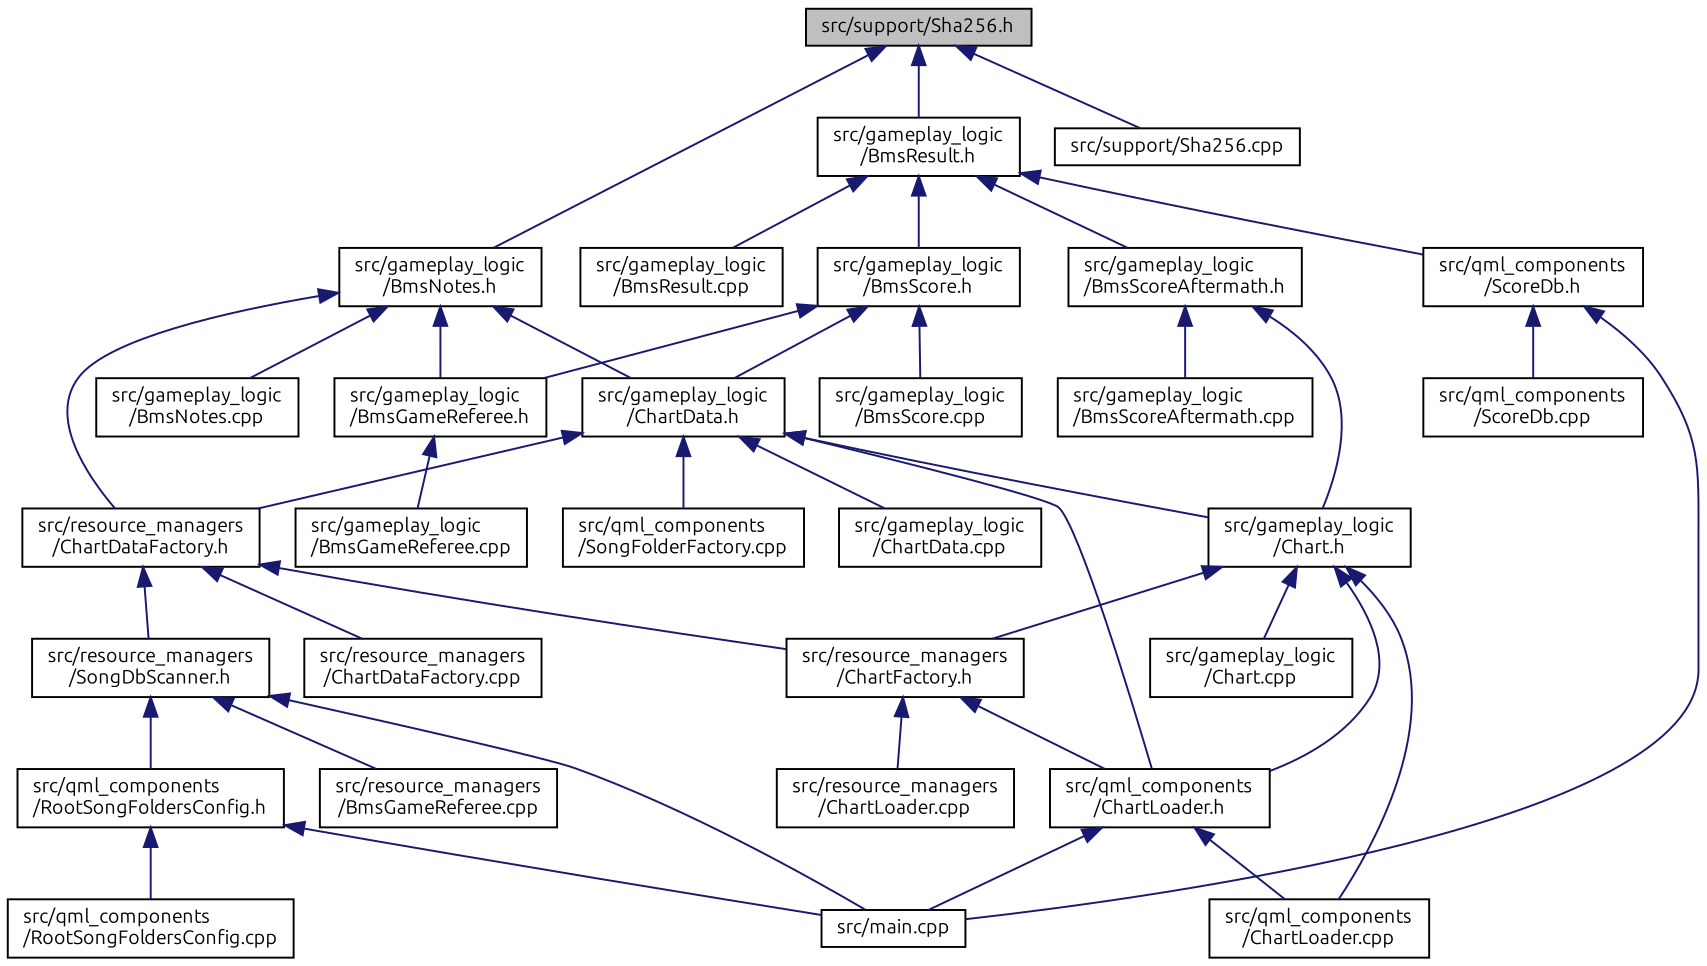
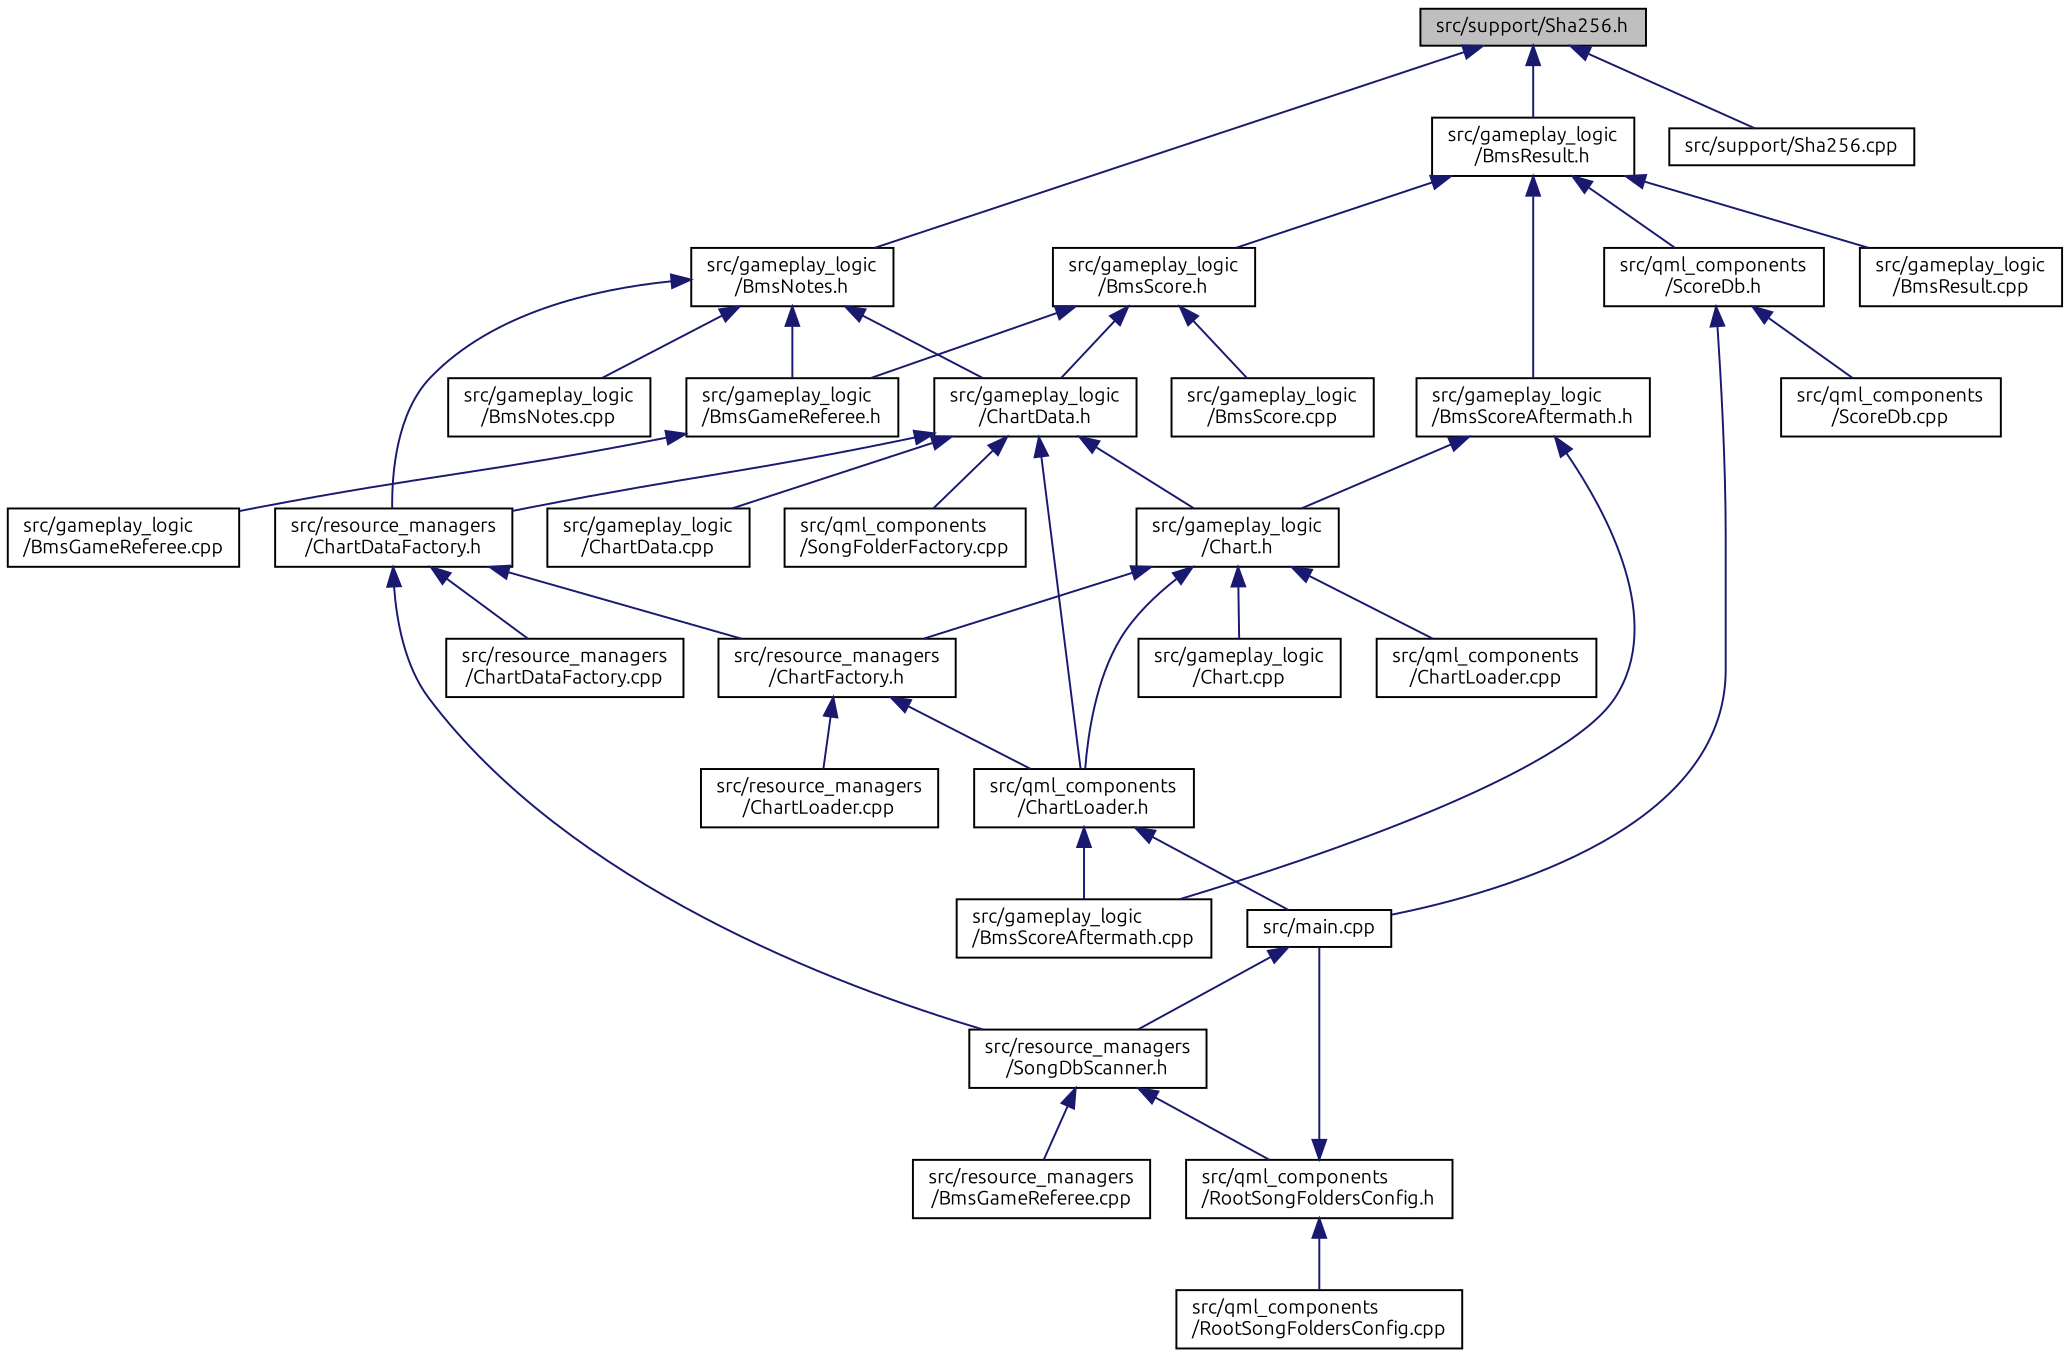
(589, 773) -> (1204, 993)
(1242, 865) -> (1084, 873)
